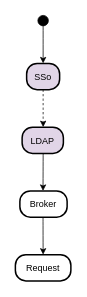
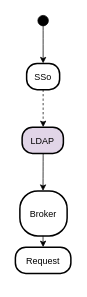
(43, 77) -> (43, 77)
(44, 204) -> (44, 213)
(43, 268) -> (43, 260)
